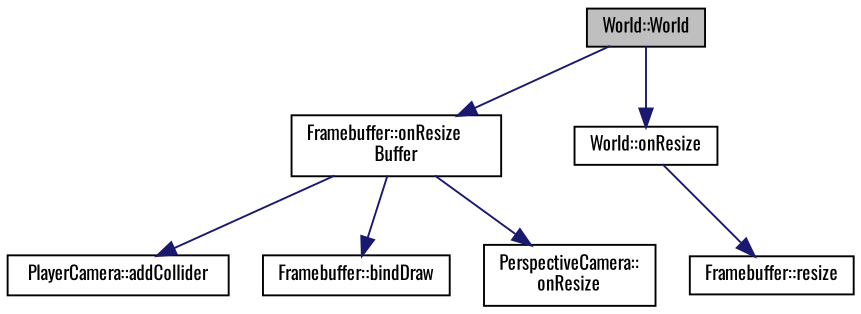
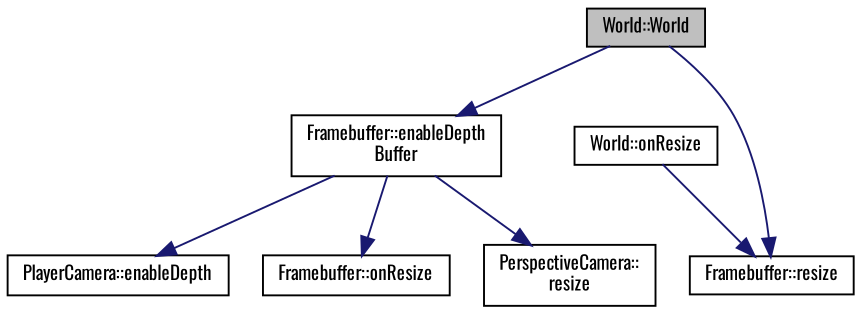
(646, 77) -> (741, 130)
(396, 146) -> (396, 146)
(118, 275) -> (118, 275)
(356, 275) -> (356, 275)
(570, 275) -> (570, 275)
